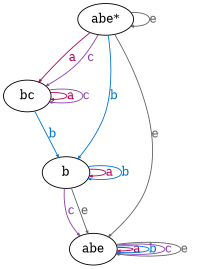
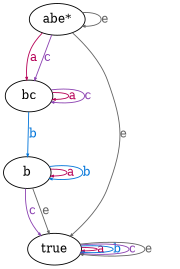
(109, 99) -> none
(93, 249) -> (55, 249)
